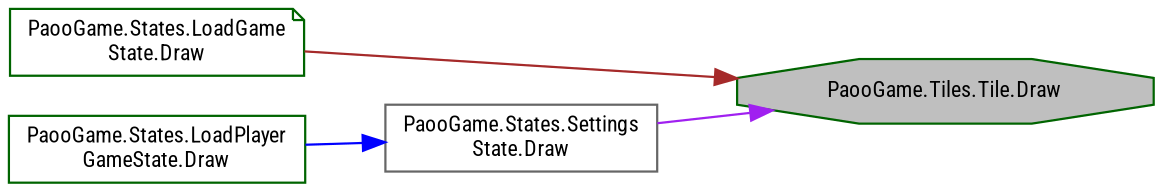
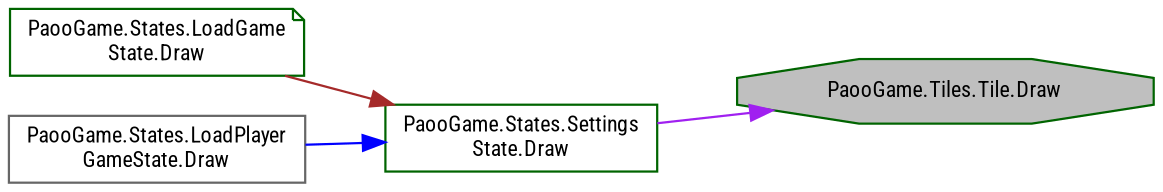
(510, 64) -> (328, 87)
(521, 138) -> (521, 138)
(157, 149) -> (157, 149)
